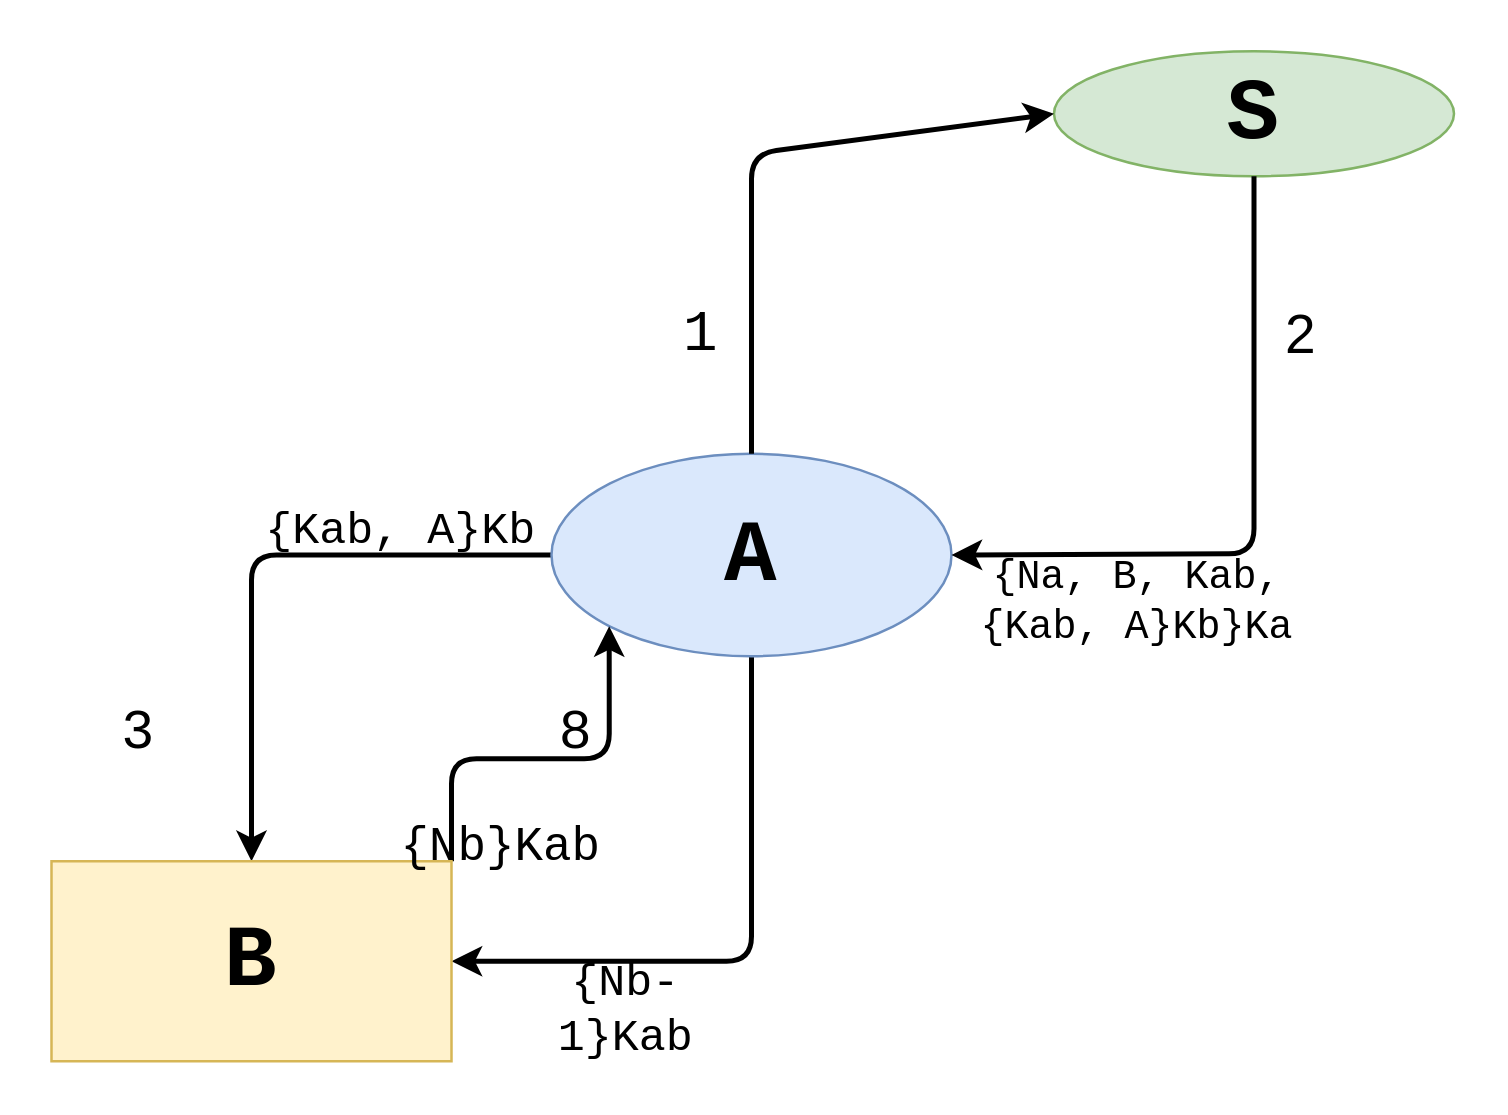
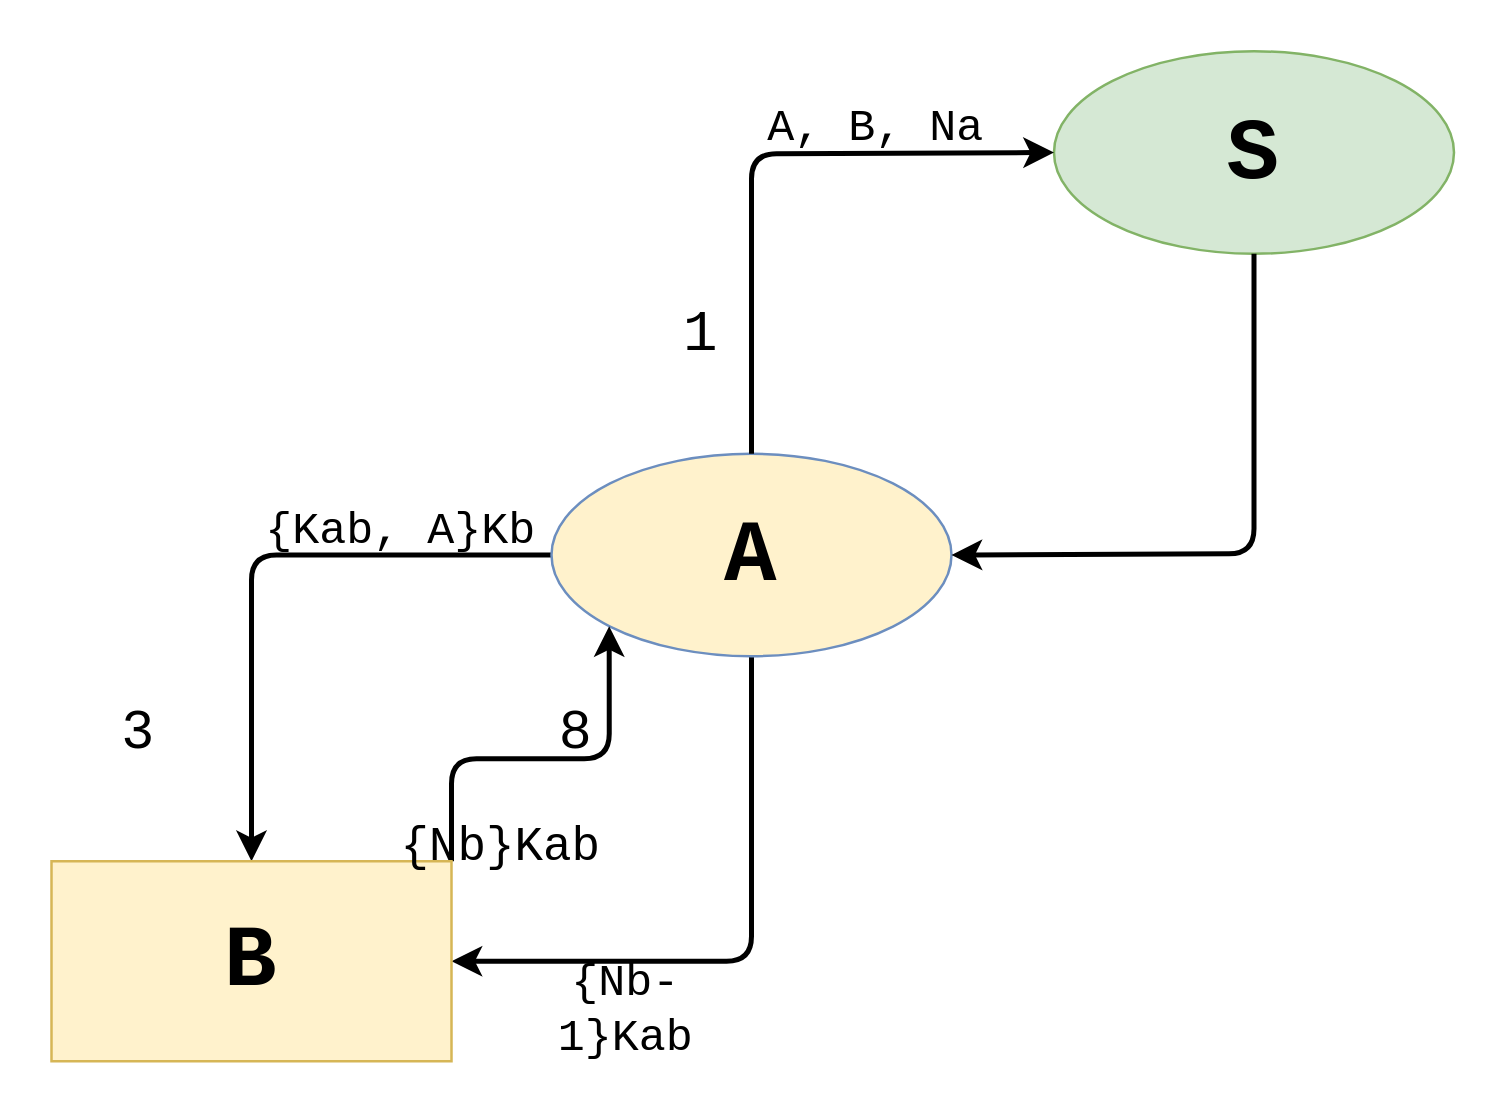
(1254, 114) -> (1254, 153)
none -> (876, 129)
(1301, 336) -> none
(751, 555) -> (751, 555)
(1138, 604) -> none
